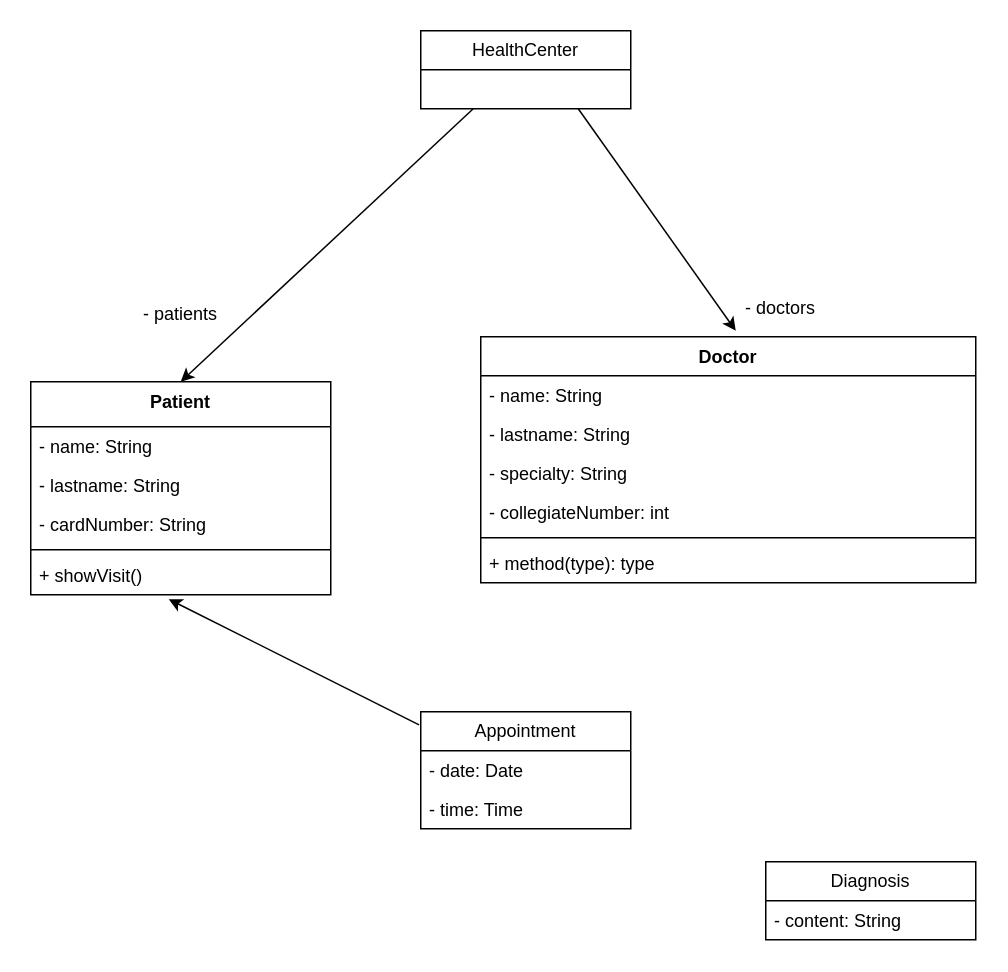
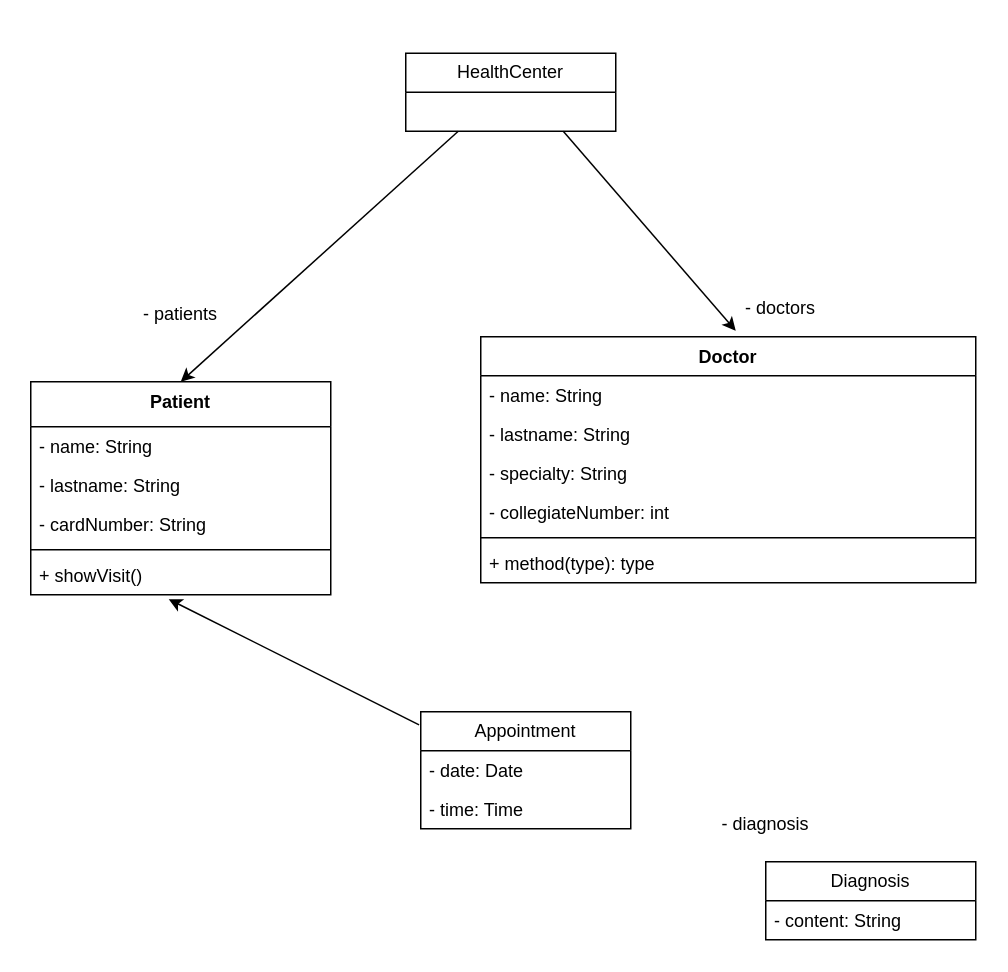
(526, 70) -> (511, 92)
none -> (766, 824)
